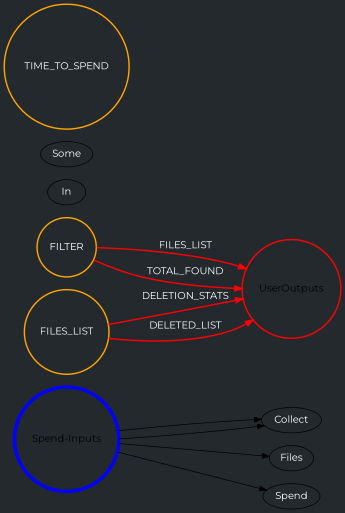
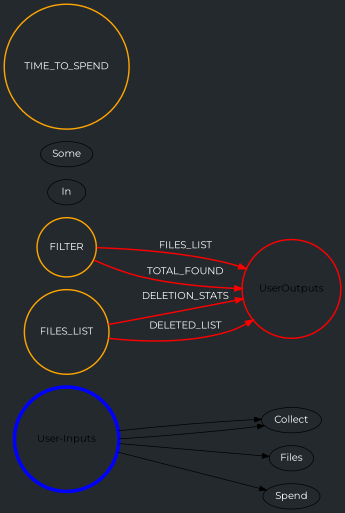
(67, 439) -> (67, 439)
